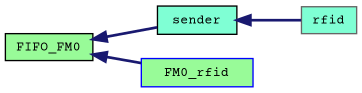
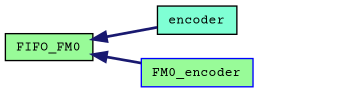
(197, 20) -> (197, 20)
(329, 20) -> none
(197, 73) -> (197, 73)
